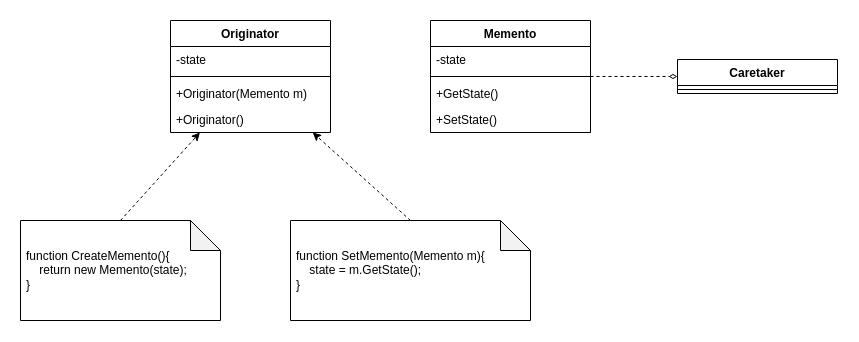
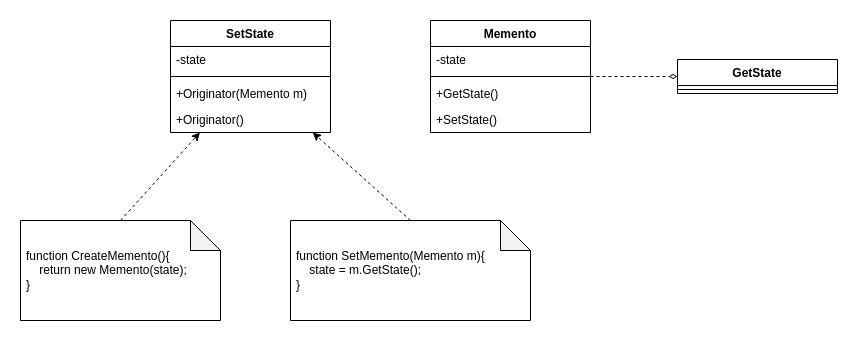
(251, 35) -> (251, 35)
(758, 74) -> (758, 74)
